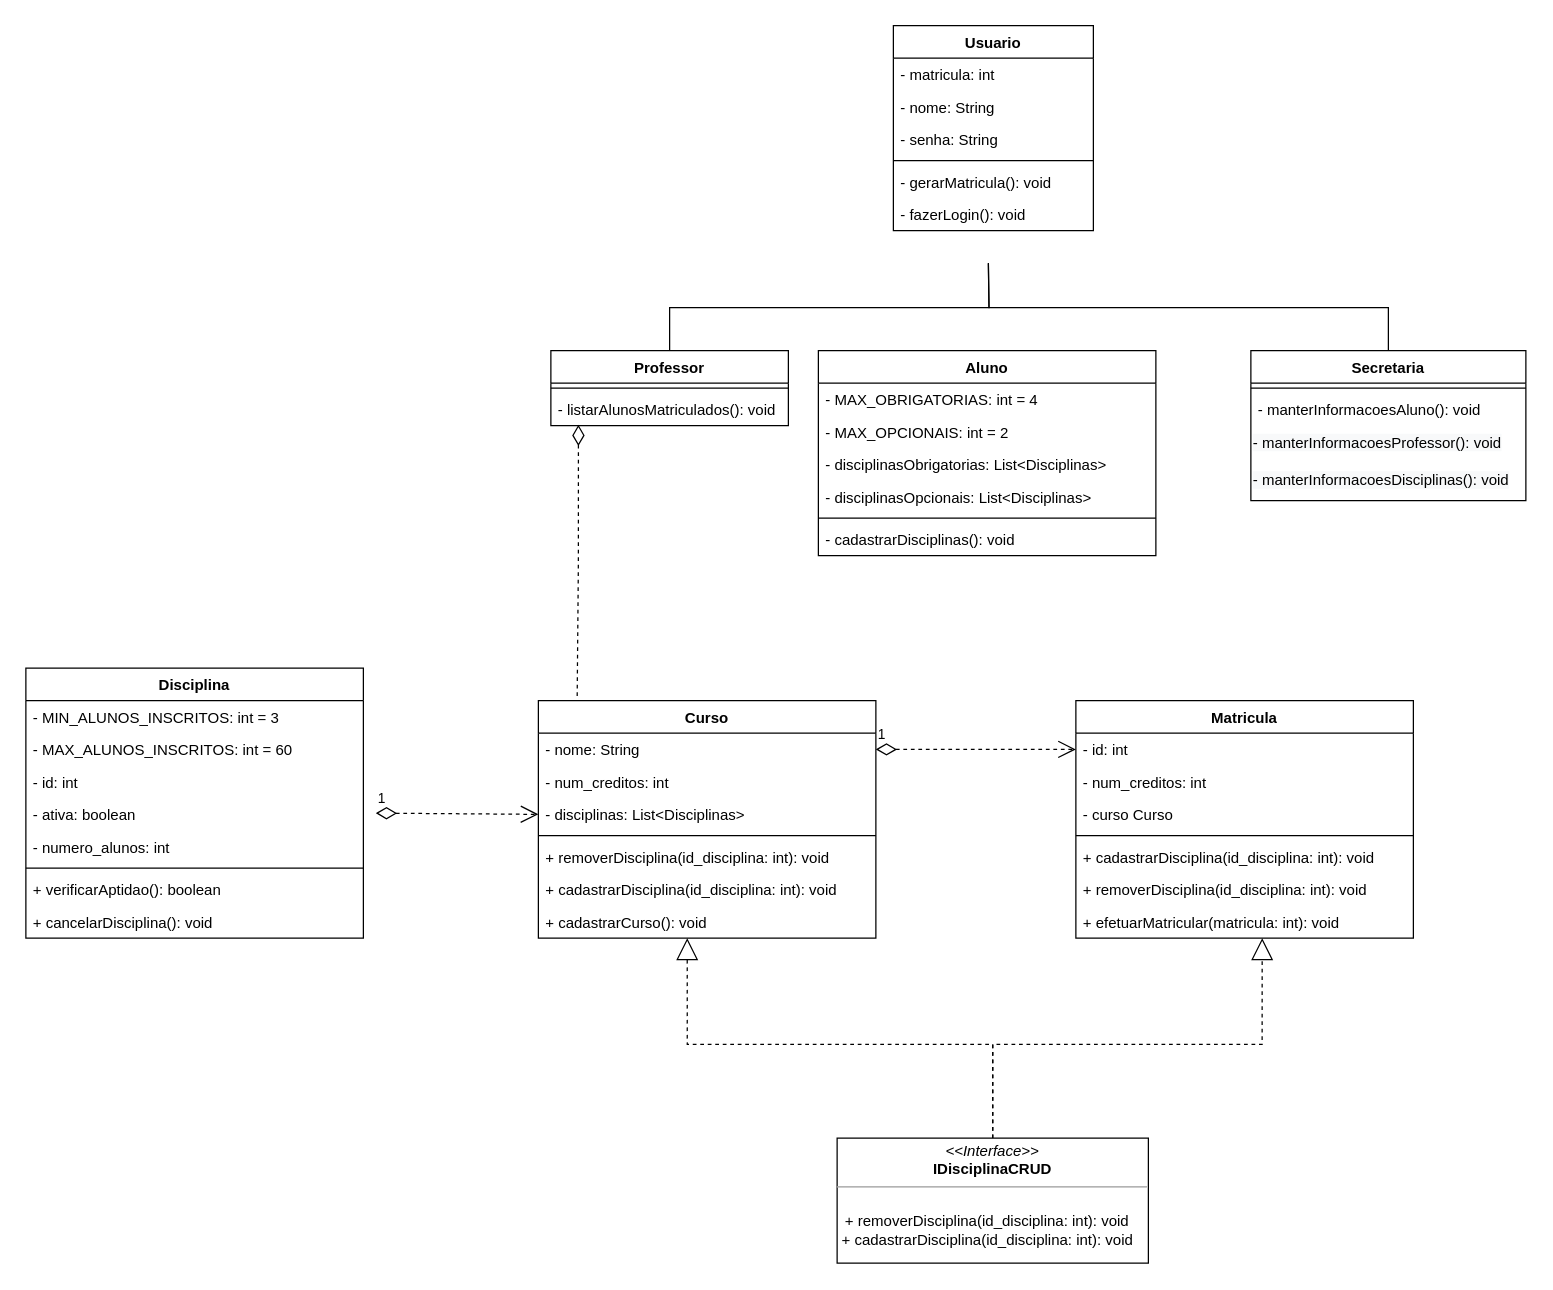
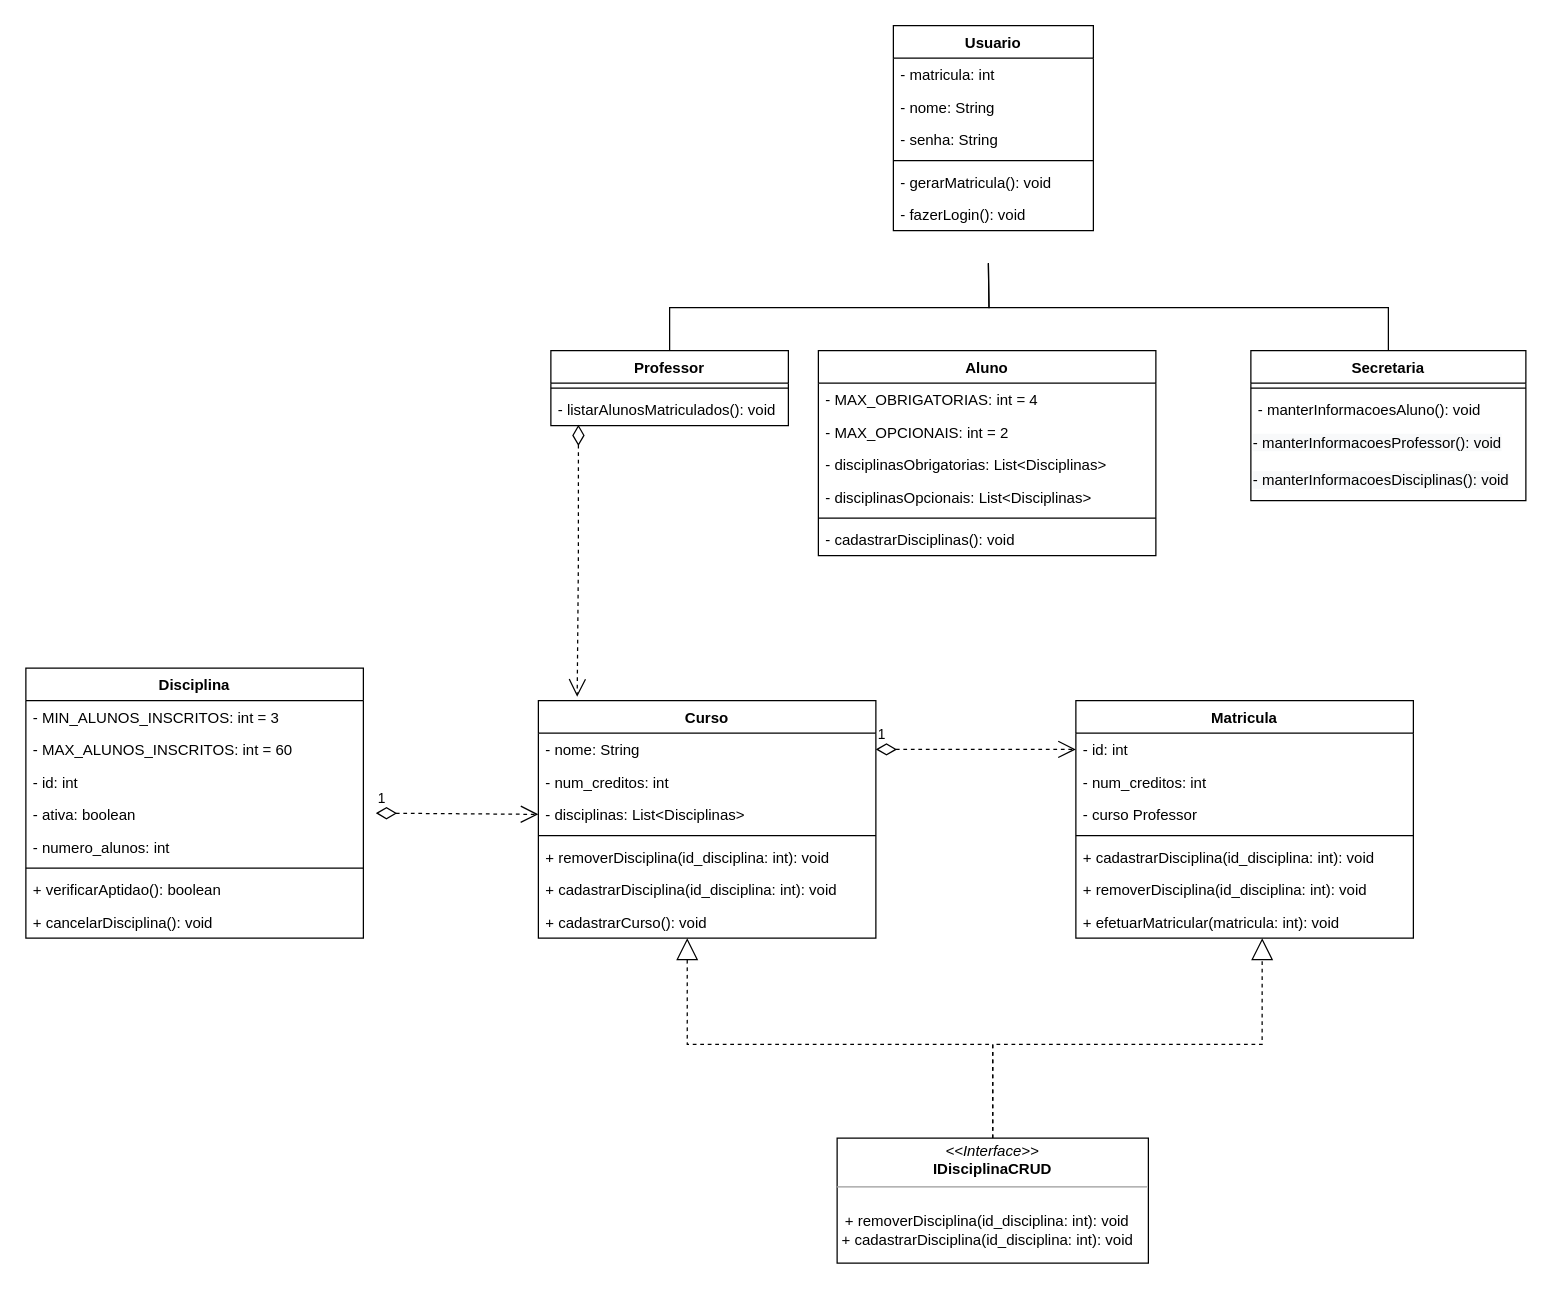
(577, 692) -> (577, 691)
(1133, 815) -> (1150, 815)
